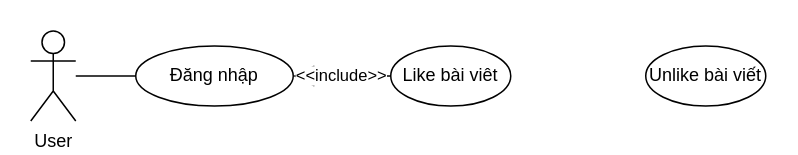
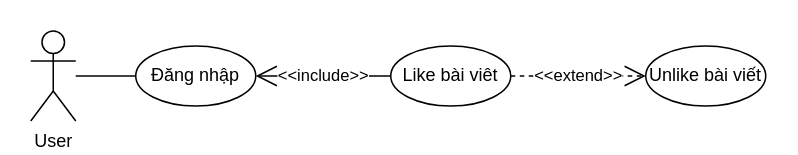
(215, 76) -> (196, 76)
none -> (576, 76)
